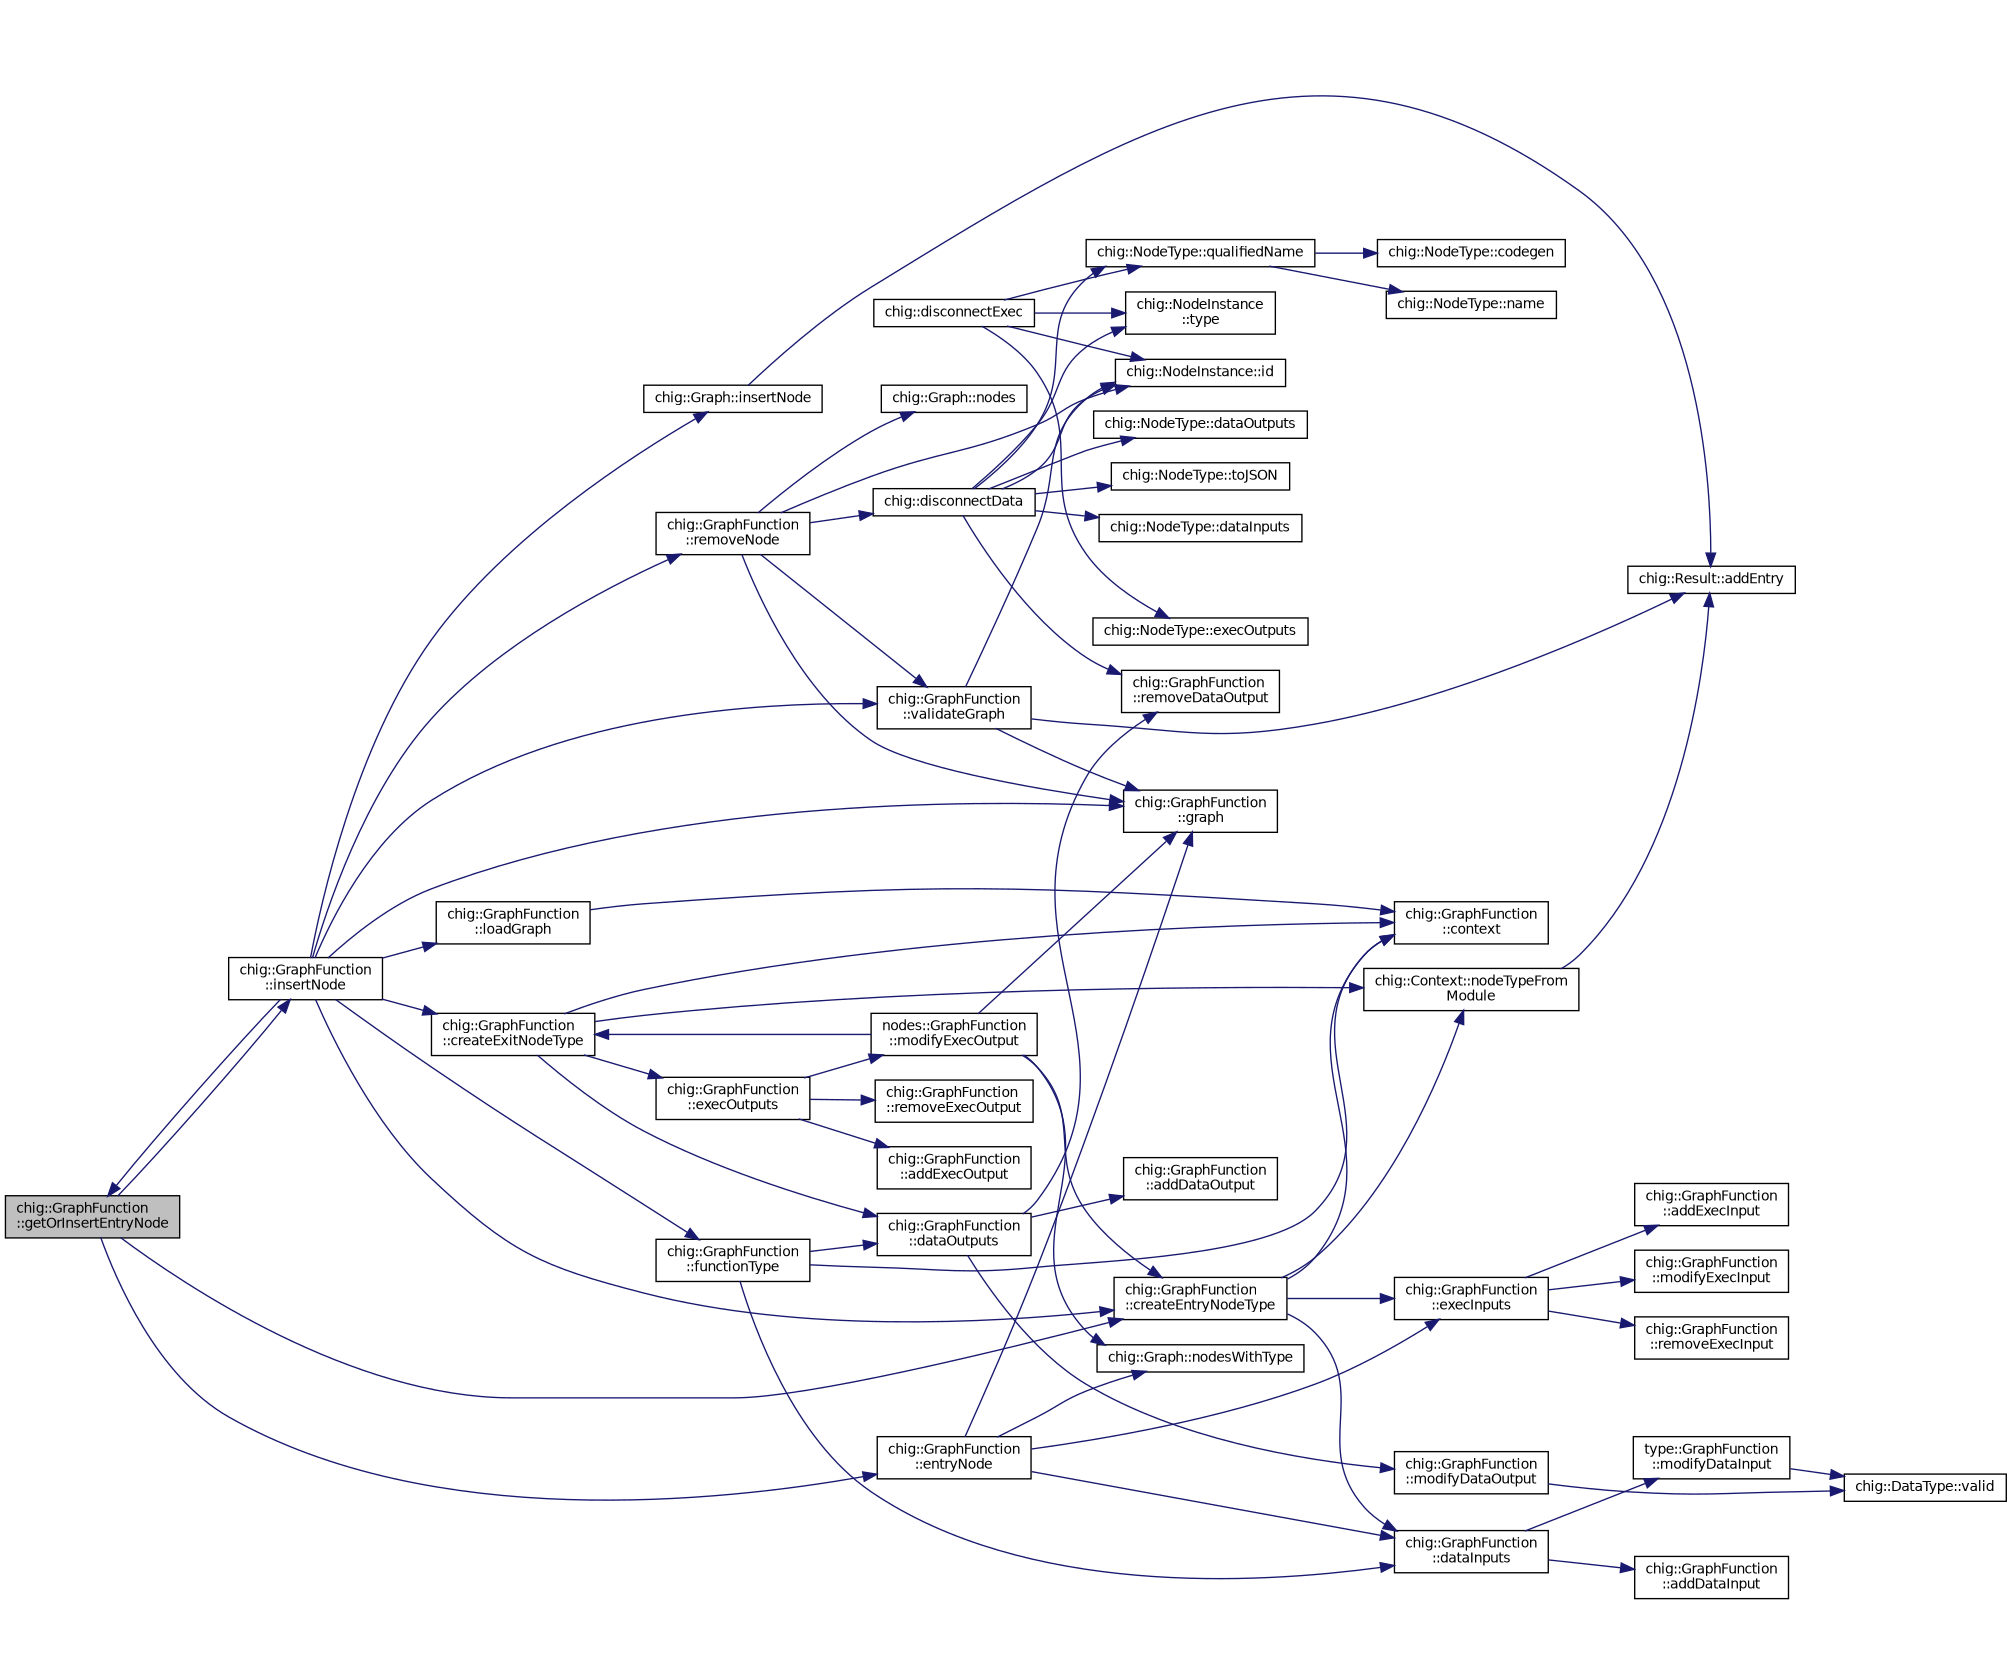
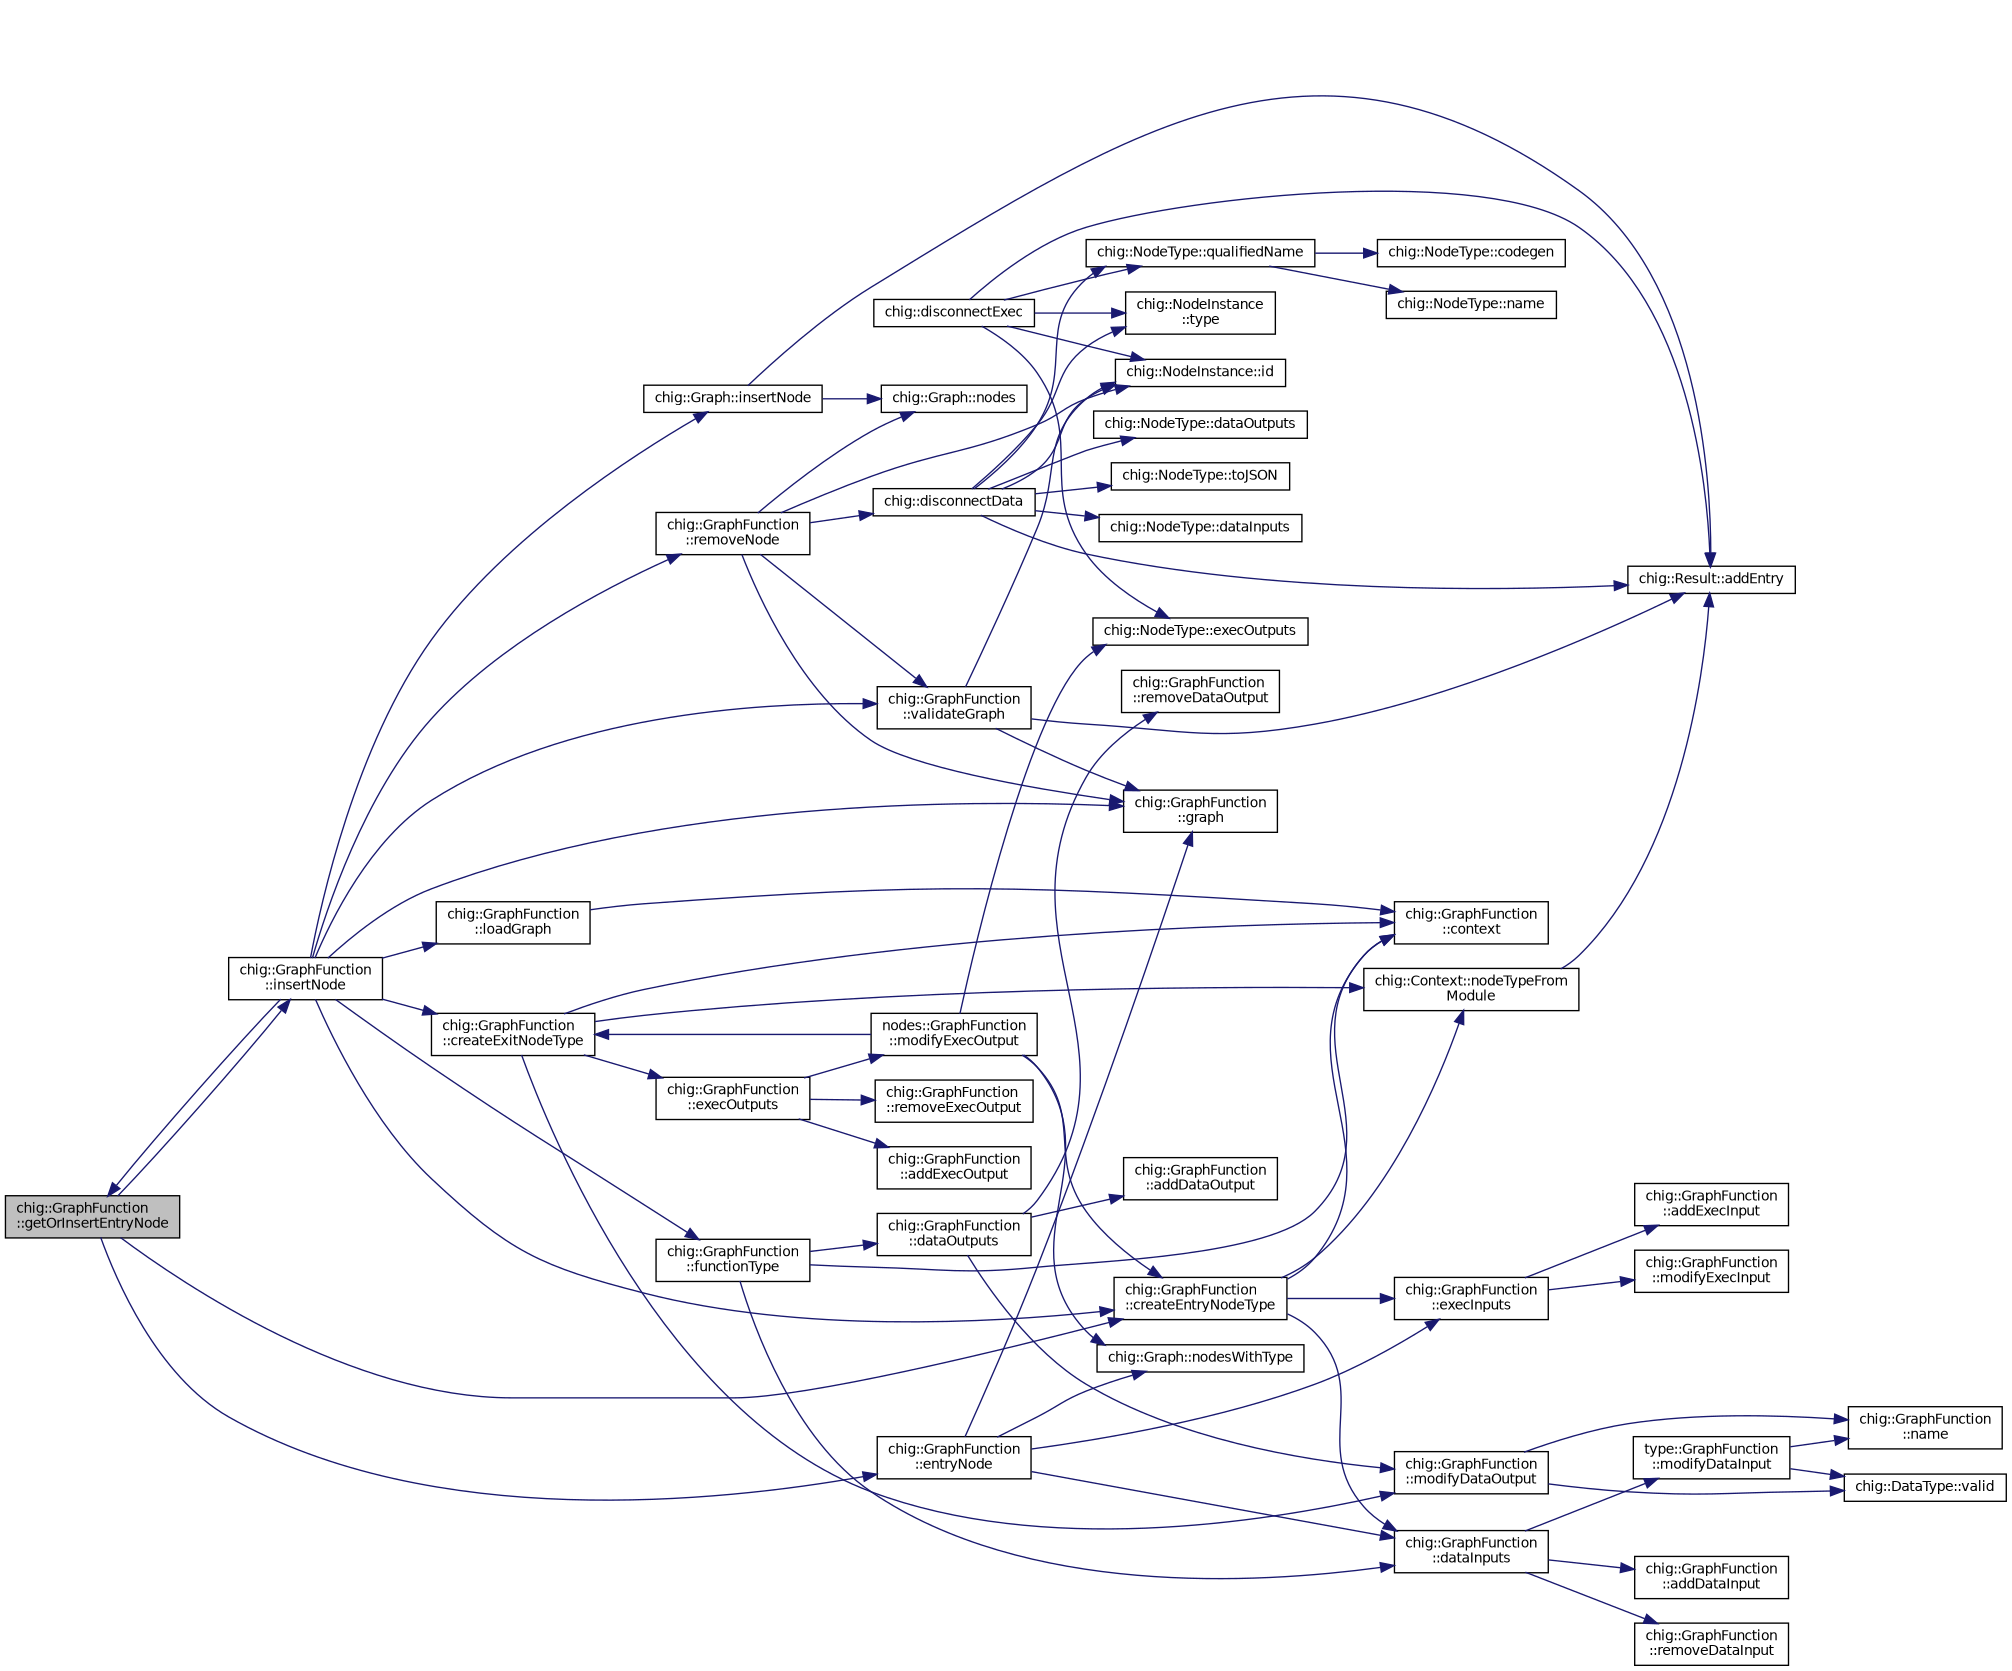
none -> (1446, 194)
none -> (845, 399)
(1025, 602) -> (1293, 582)
(1077, 923) -> (1009, 825)
(691, 1153) -> (821, 1466)
(1712, 1338) -> none
none -> (1925, 1428)
none -> (1712, 1644)
